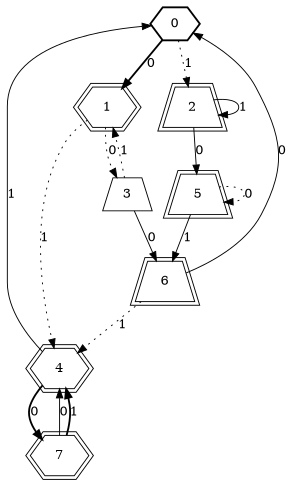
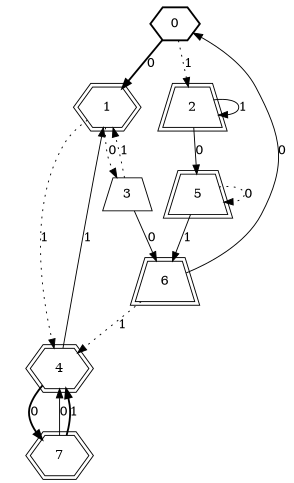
(7, 149) -> (82, 242)
